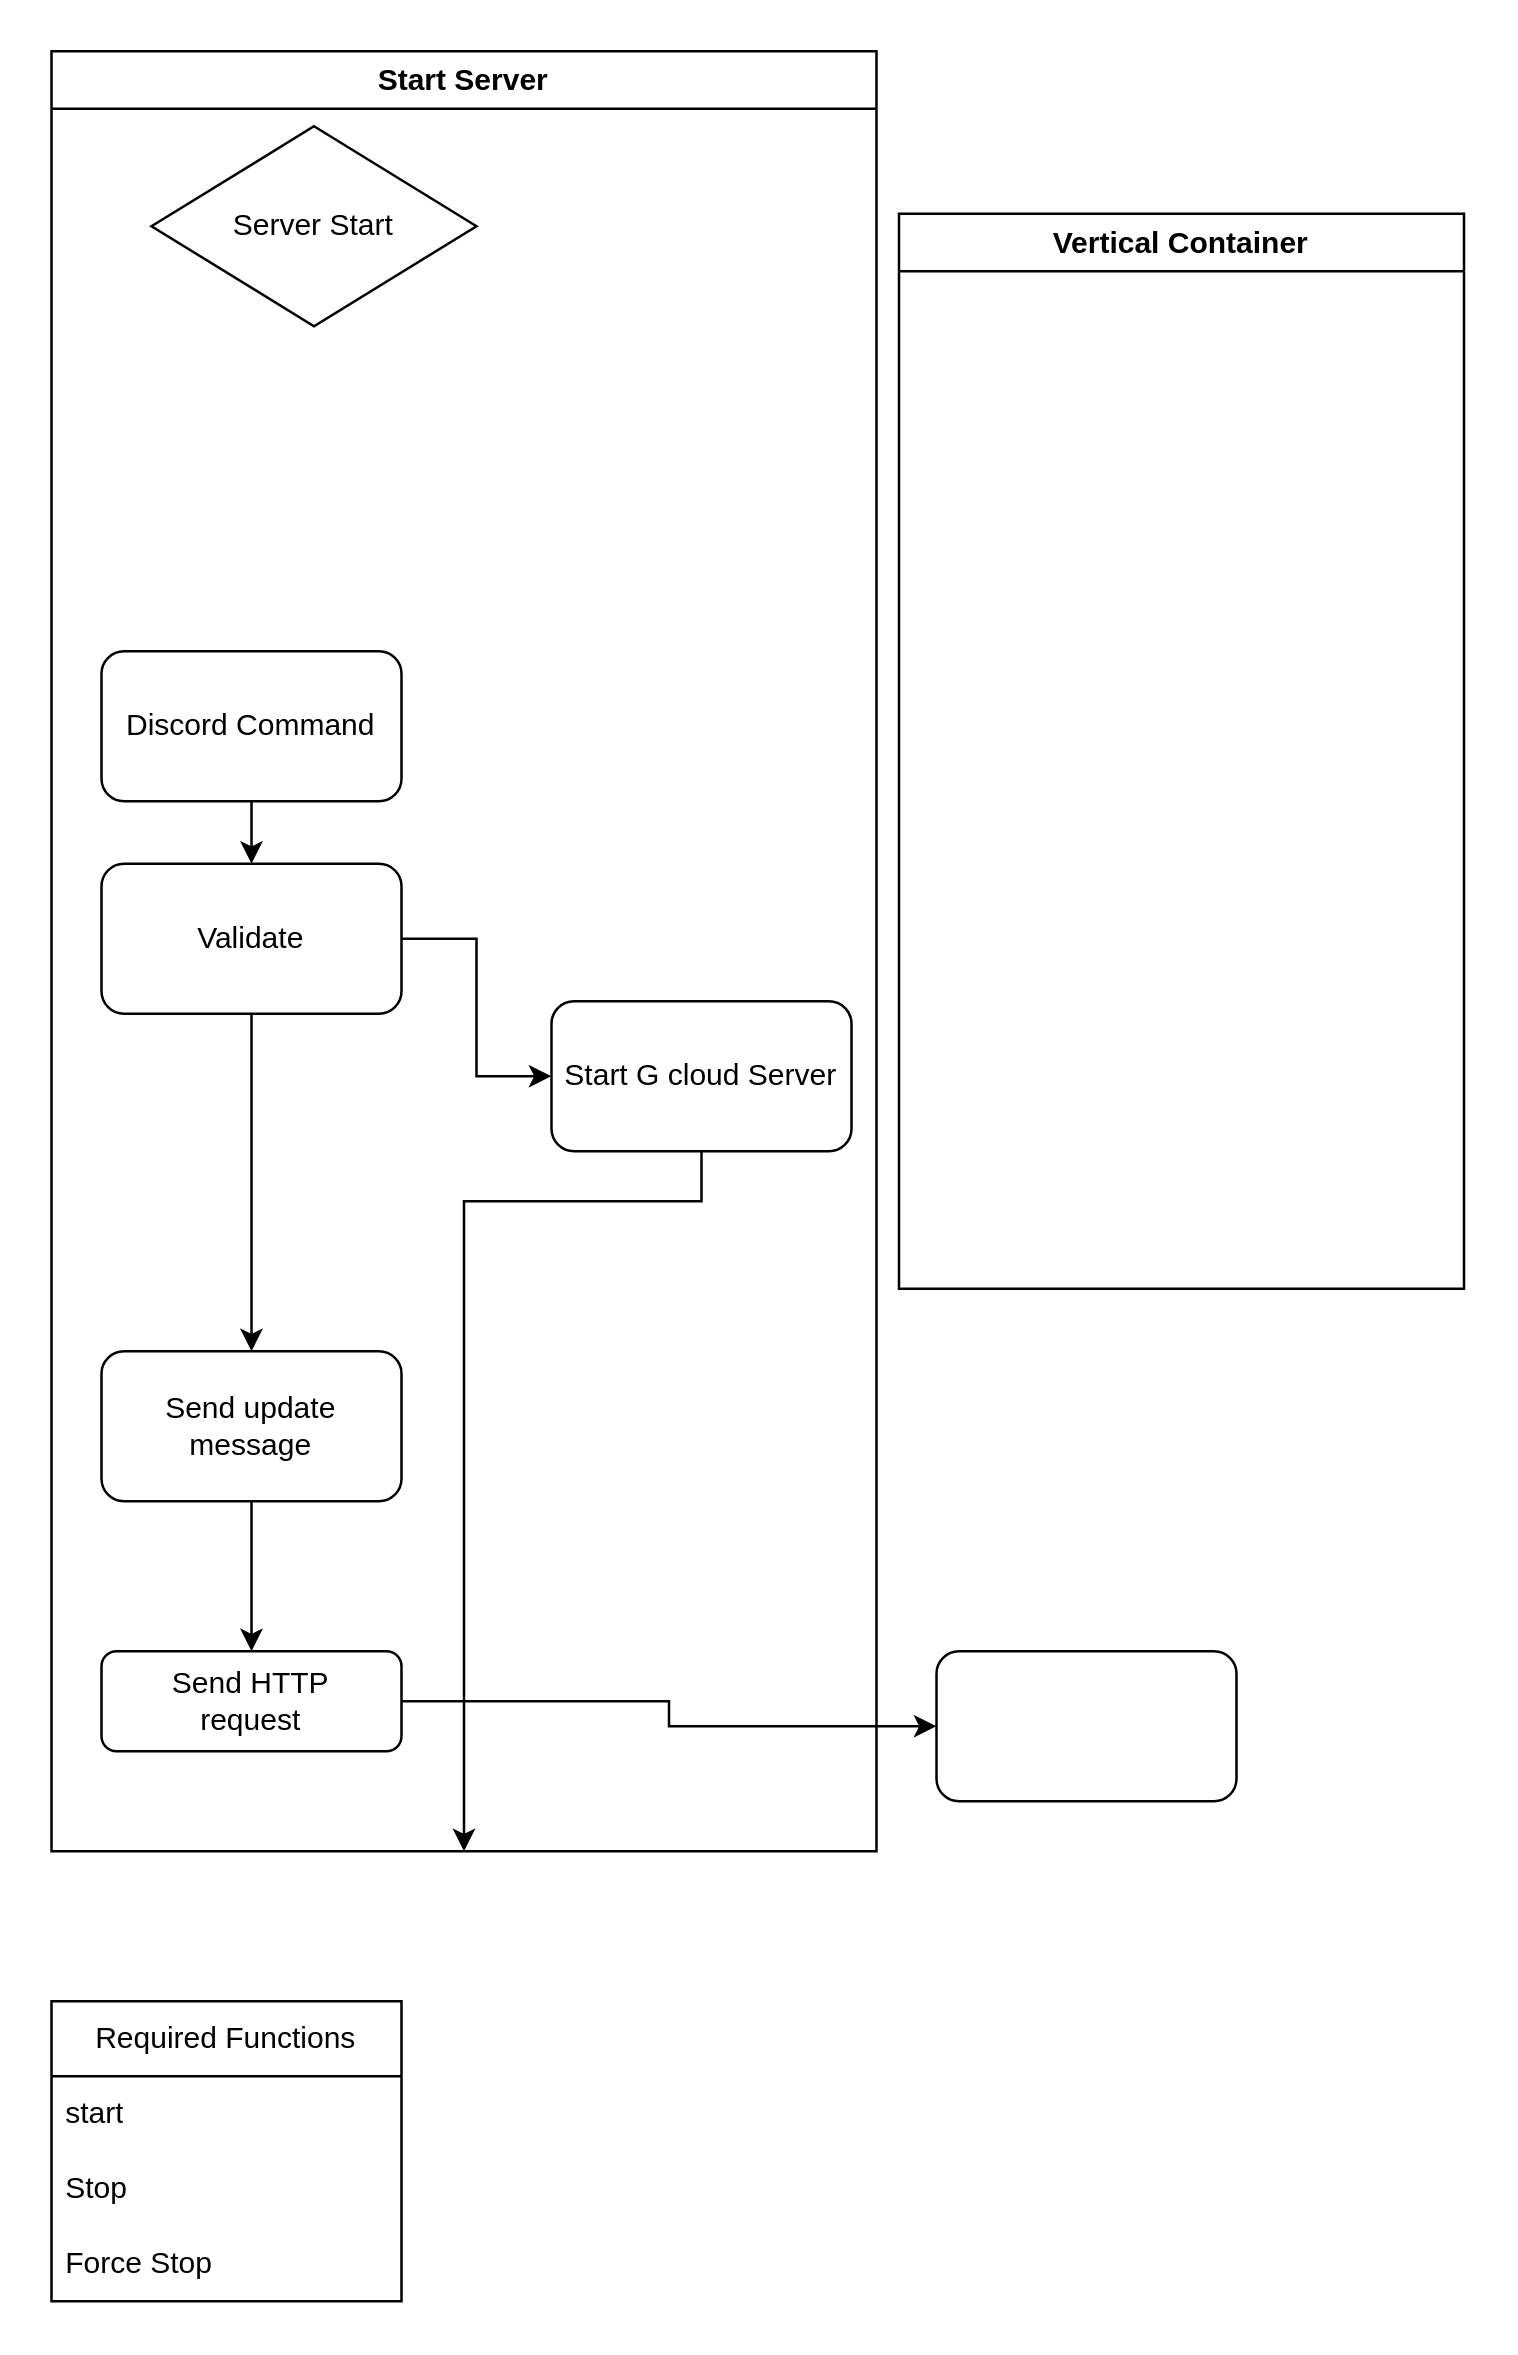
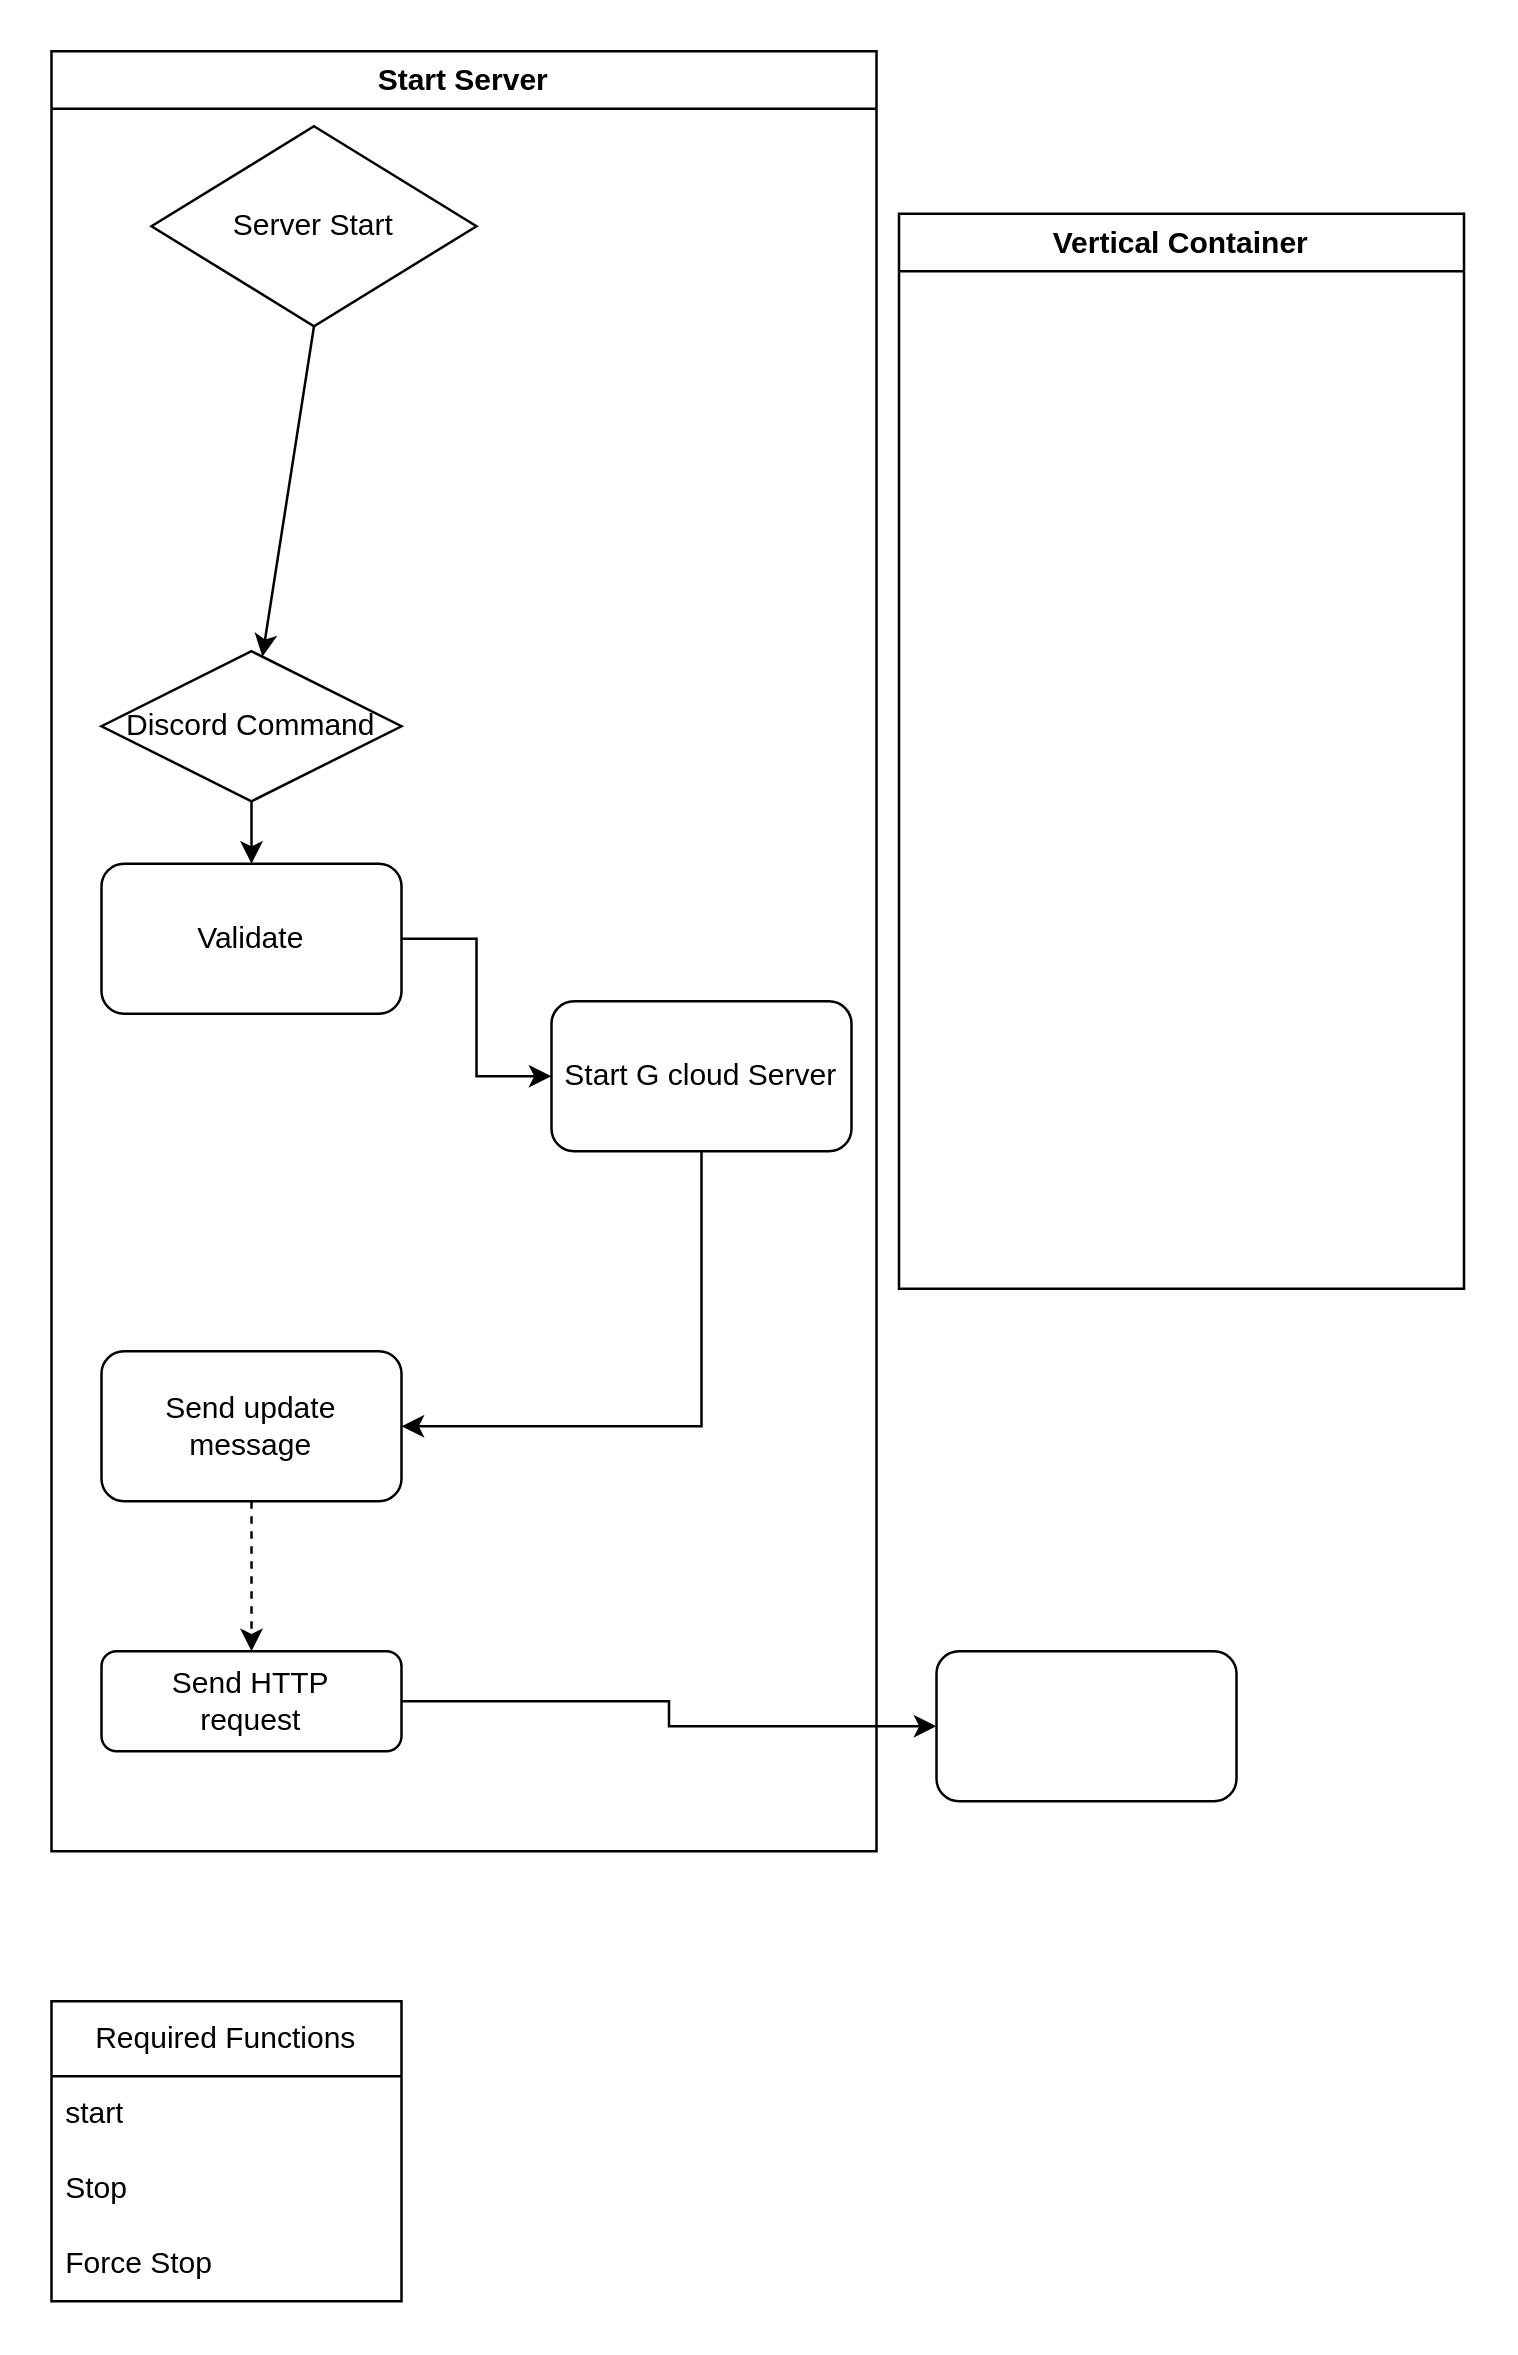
none -> (289, 484)
(251, 726) -> (251, 726)
(251, 1174) -> none
(464, 1329) -> (673, 1426)
(251, 1571) -> (251, 1571)
